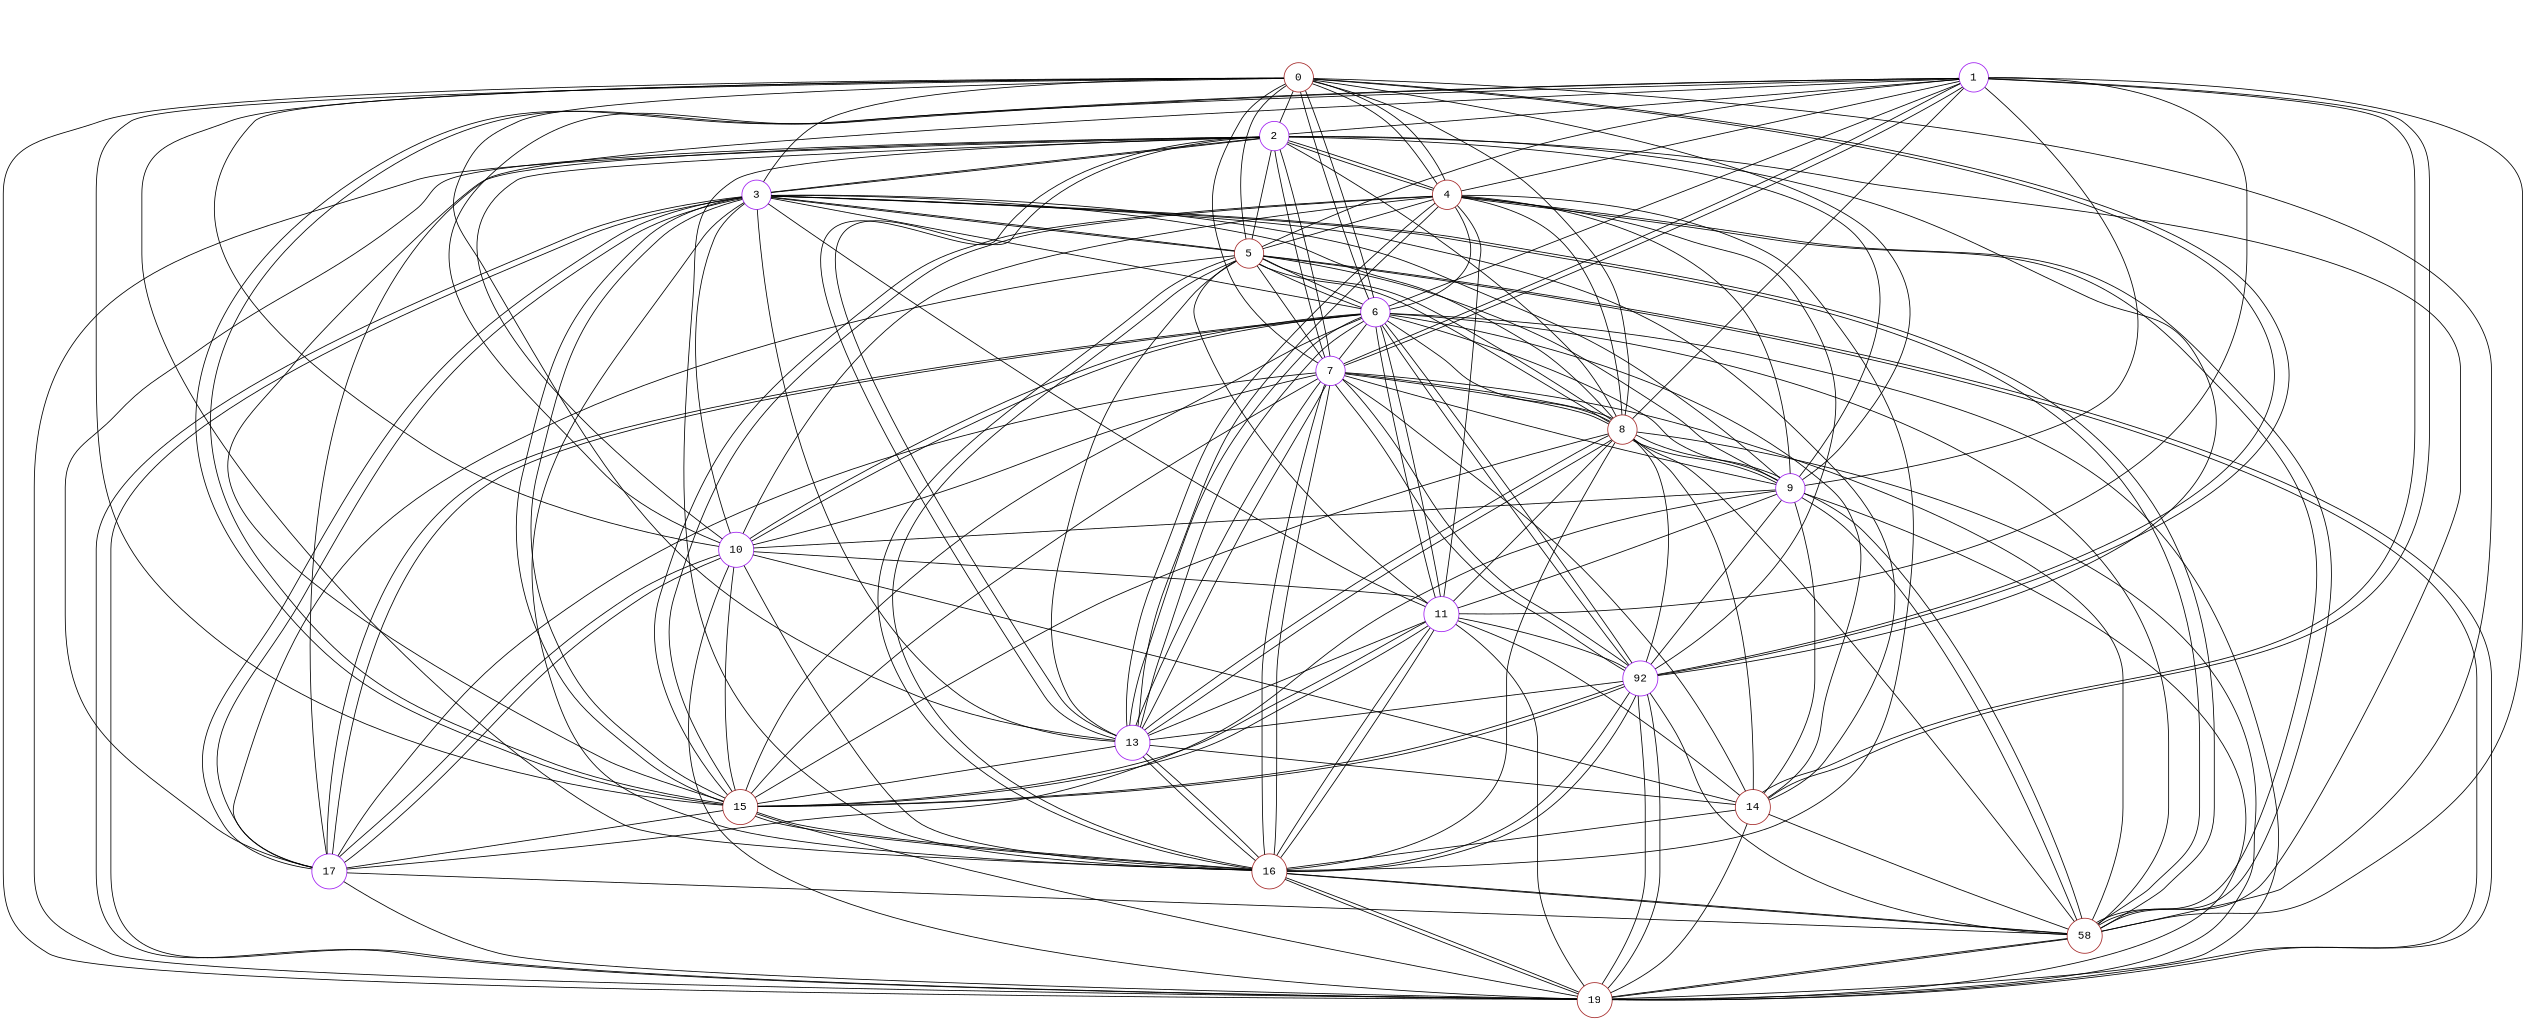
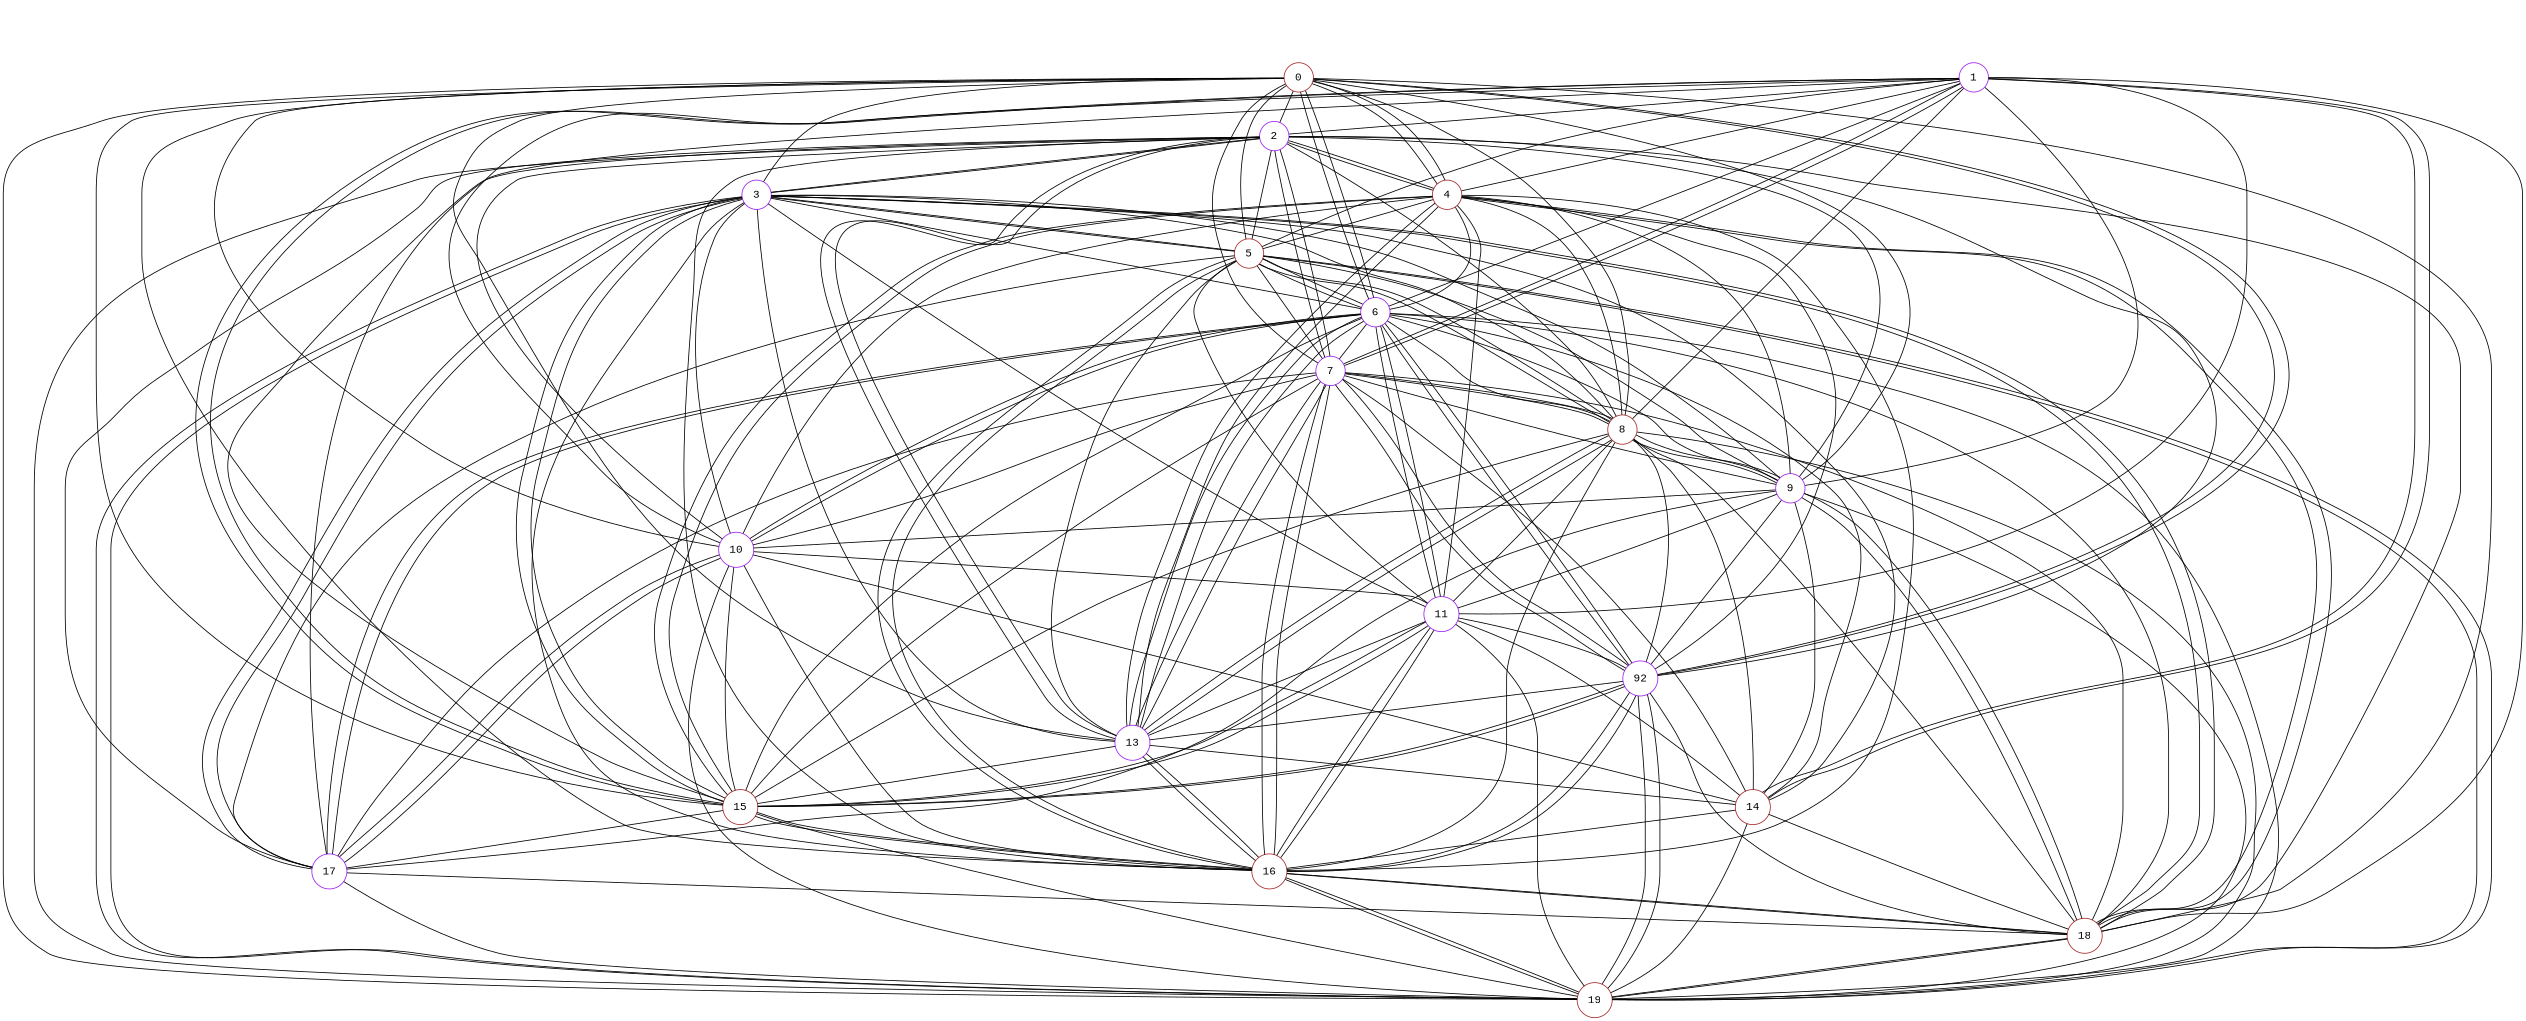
(2085, 936) -> (2085, 936)
